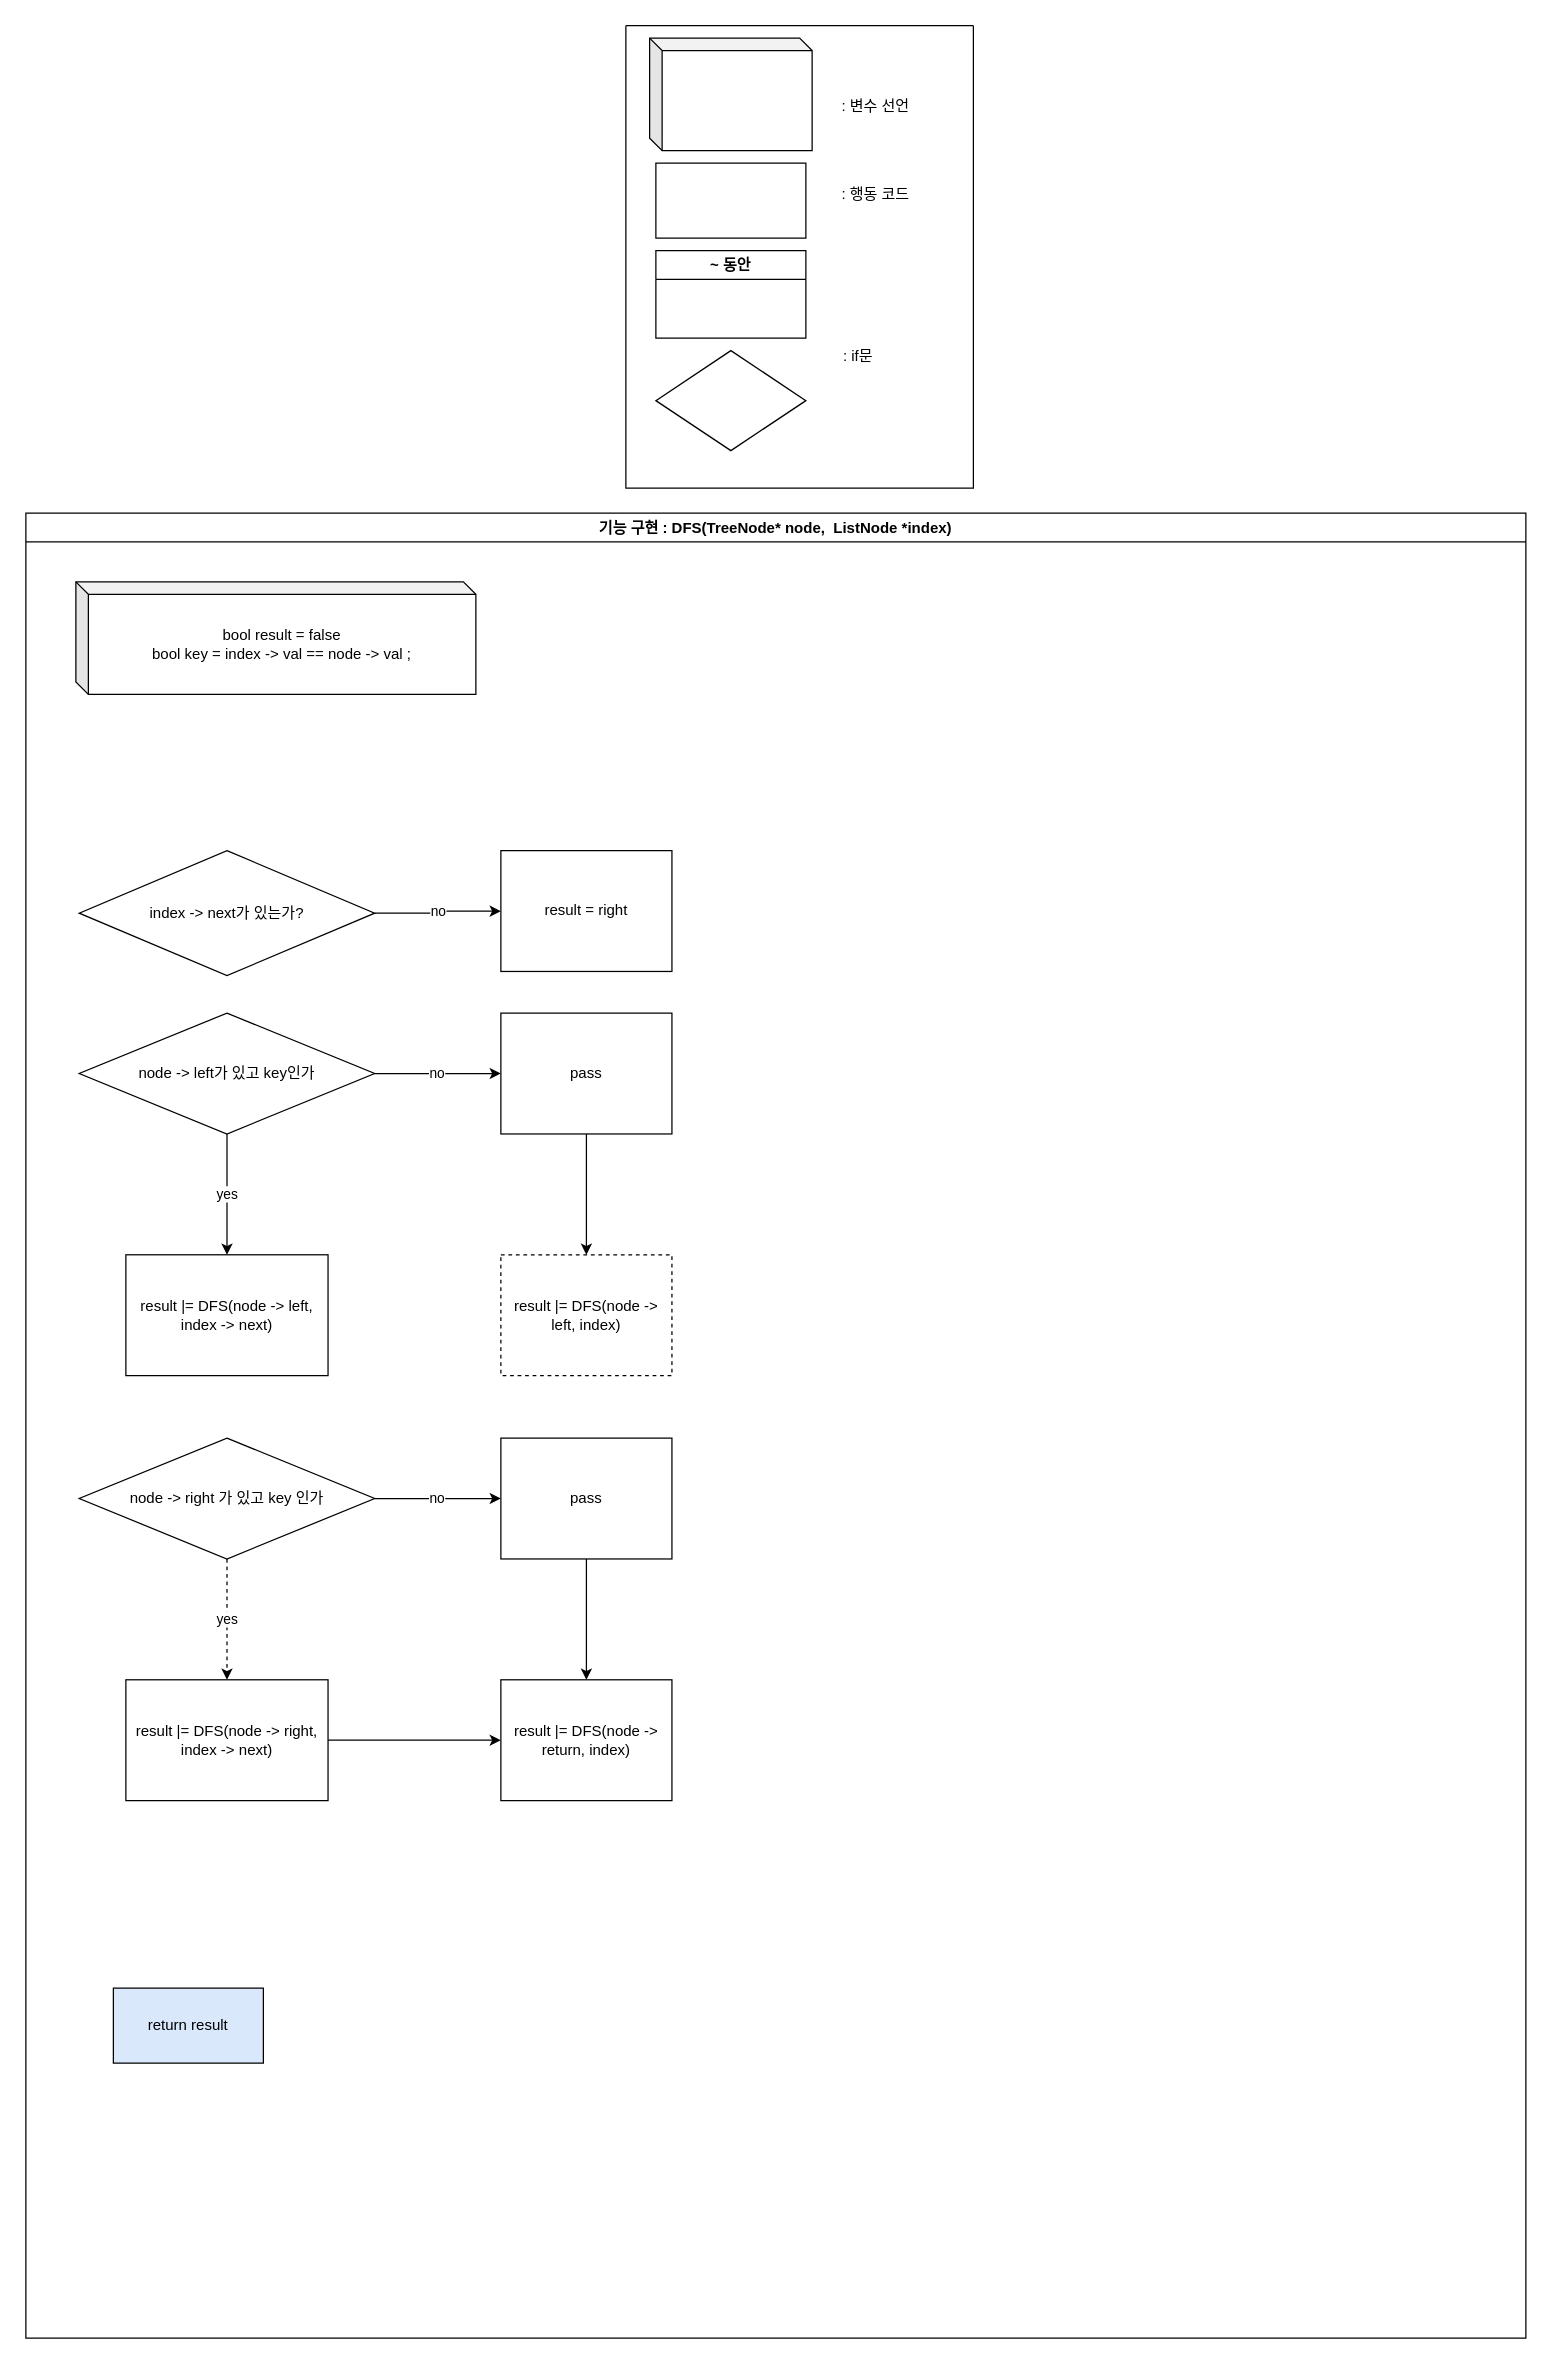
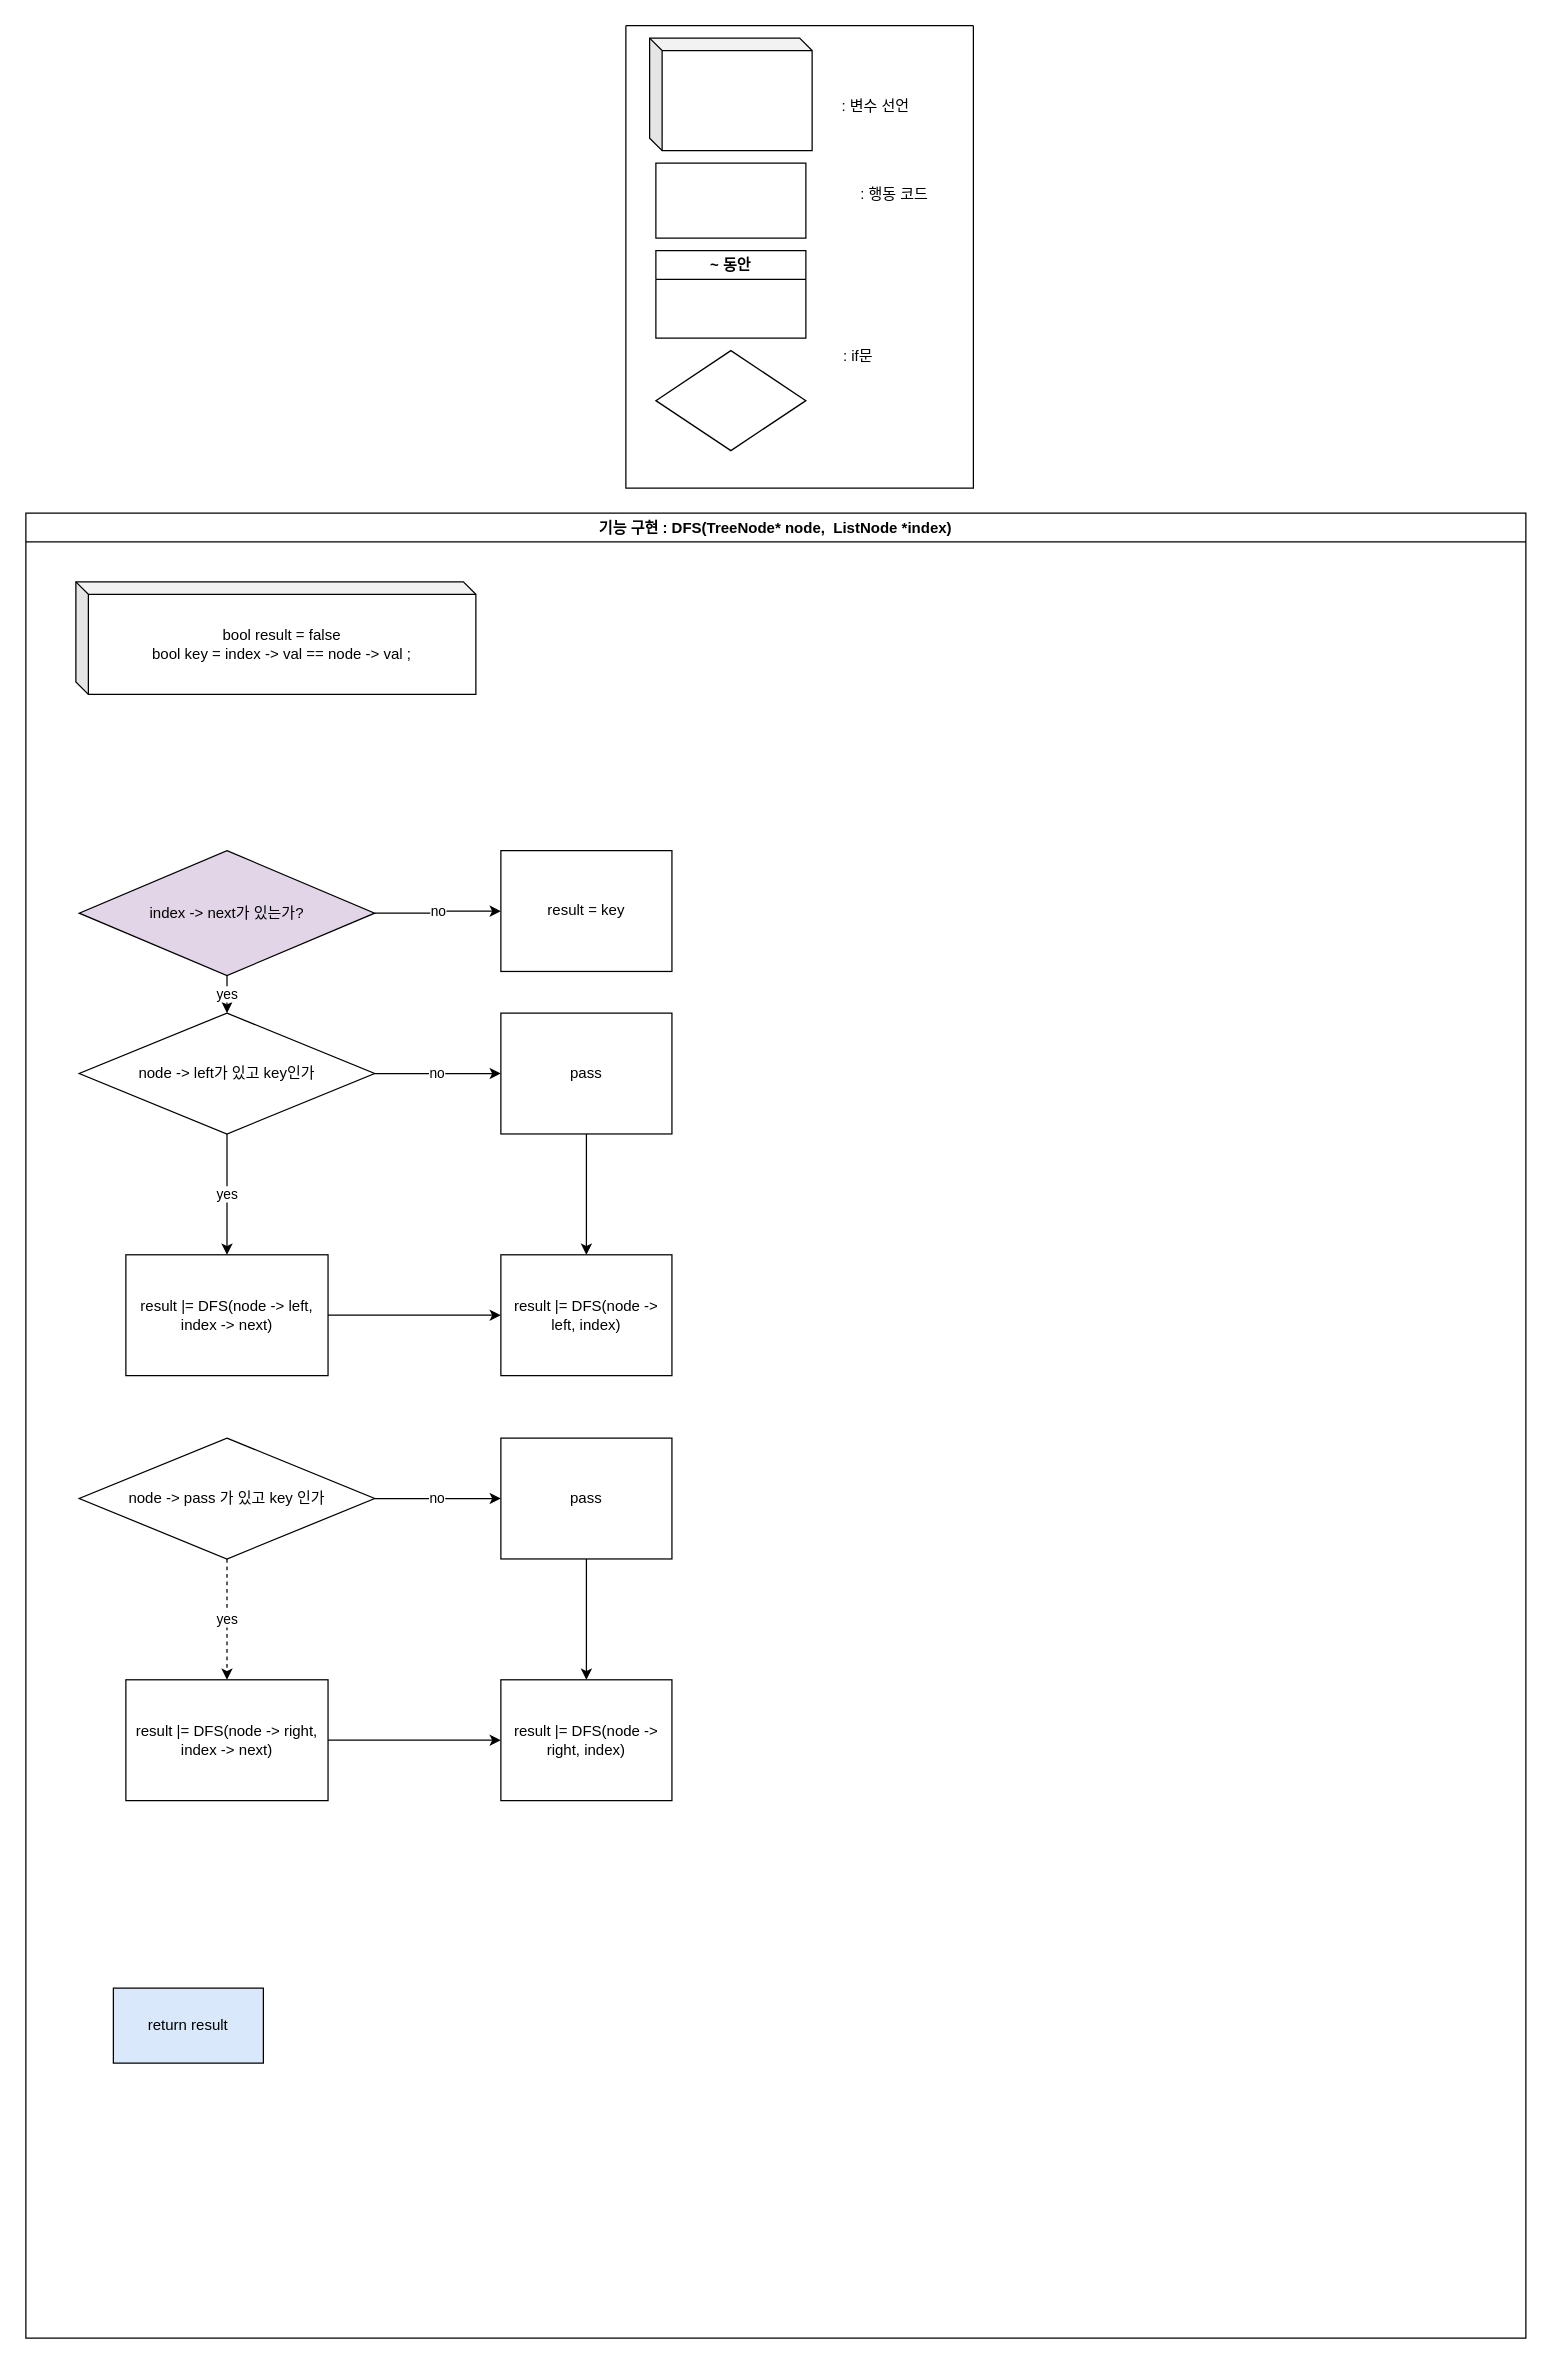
(876, 194) -> (894, 194)
(586, 911) -> (586, 911)
(227, 913) -> (227, 913)
none -> (227, 999)
none -> (410, 1315)
(586, 1315) -> (586, 1315)
(227, 1498) -> (227, 1498)
(586, 1741) -> (586, 1741)
